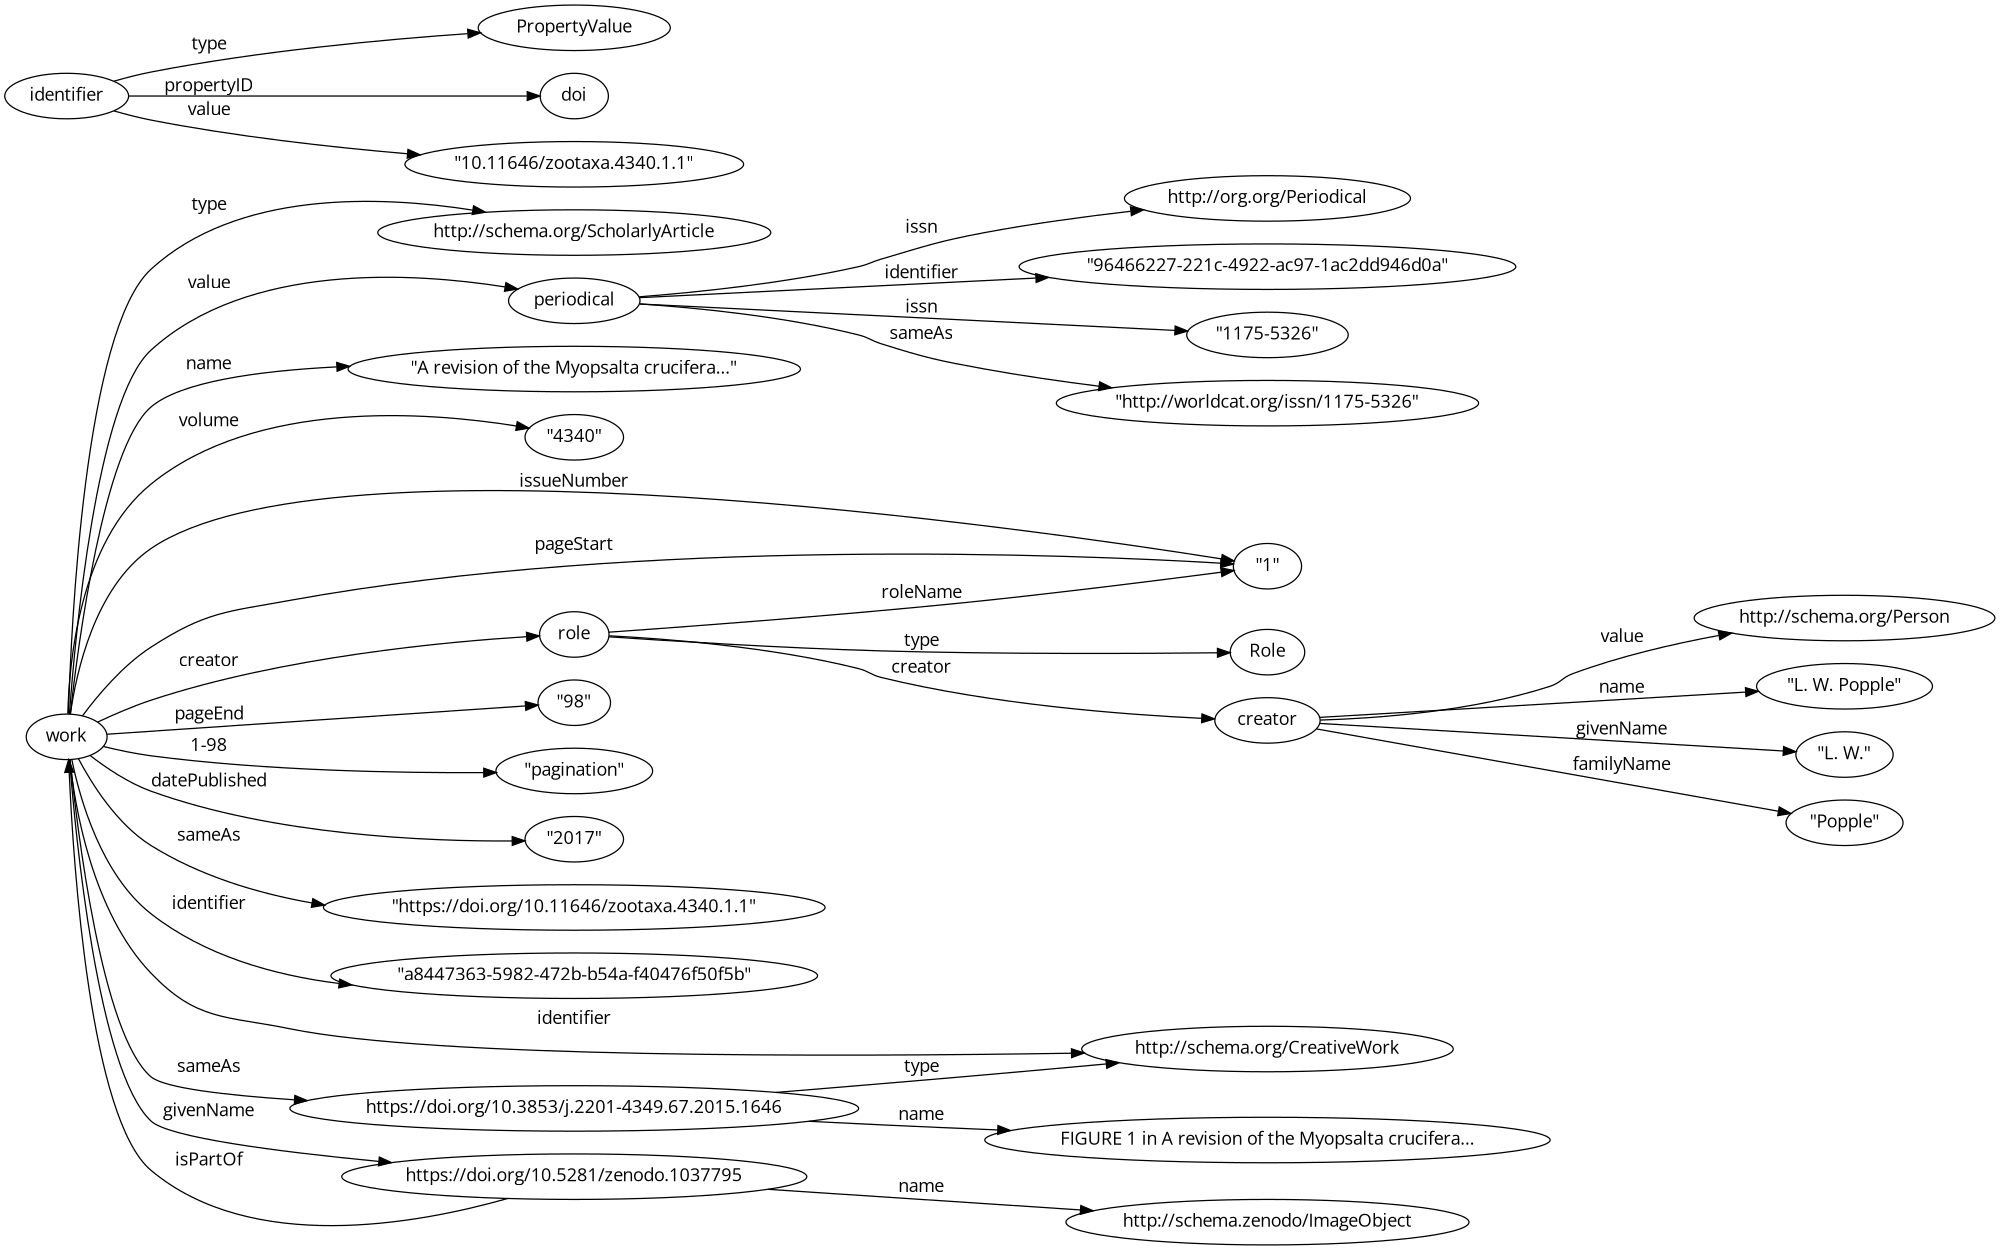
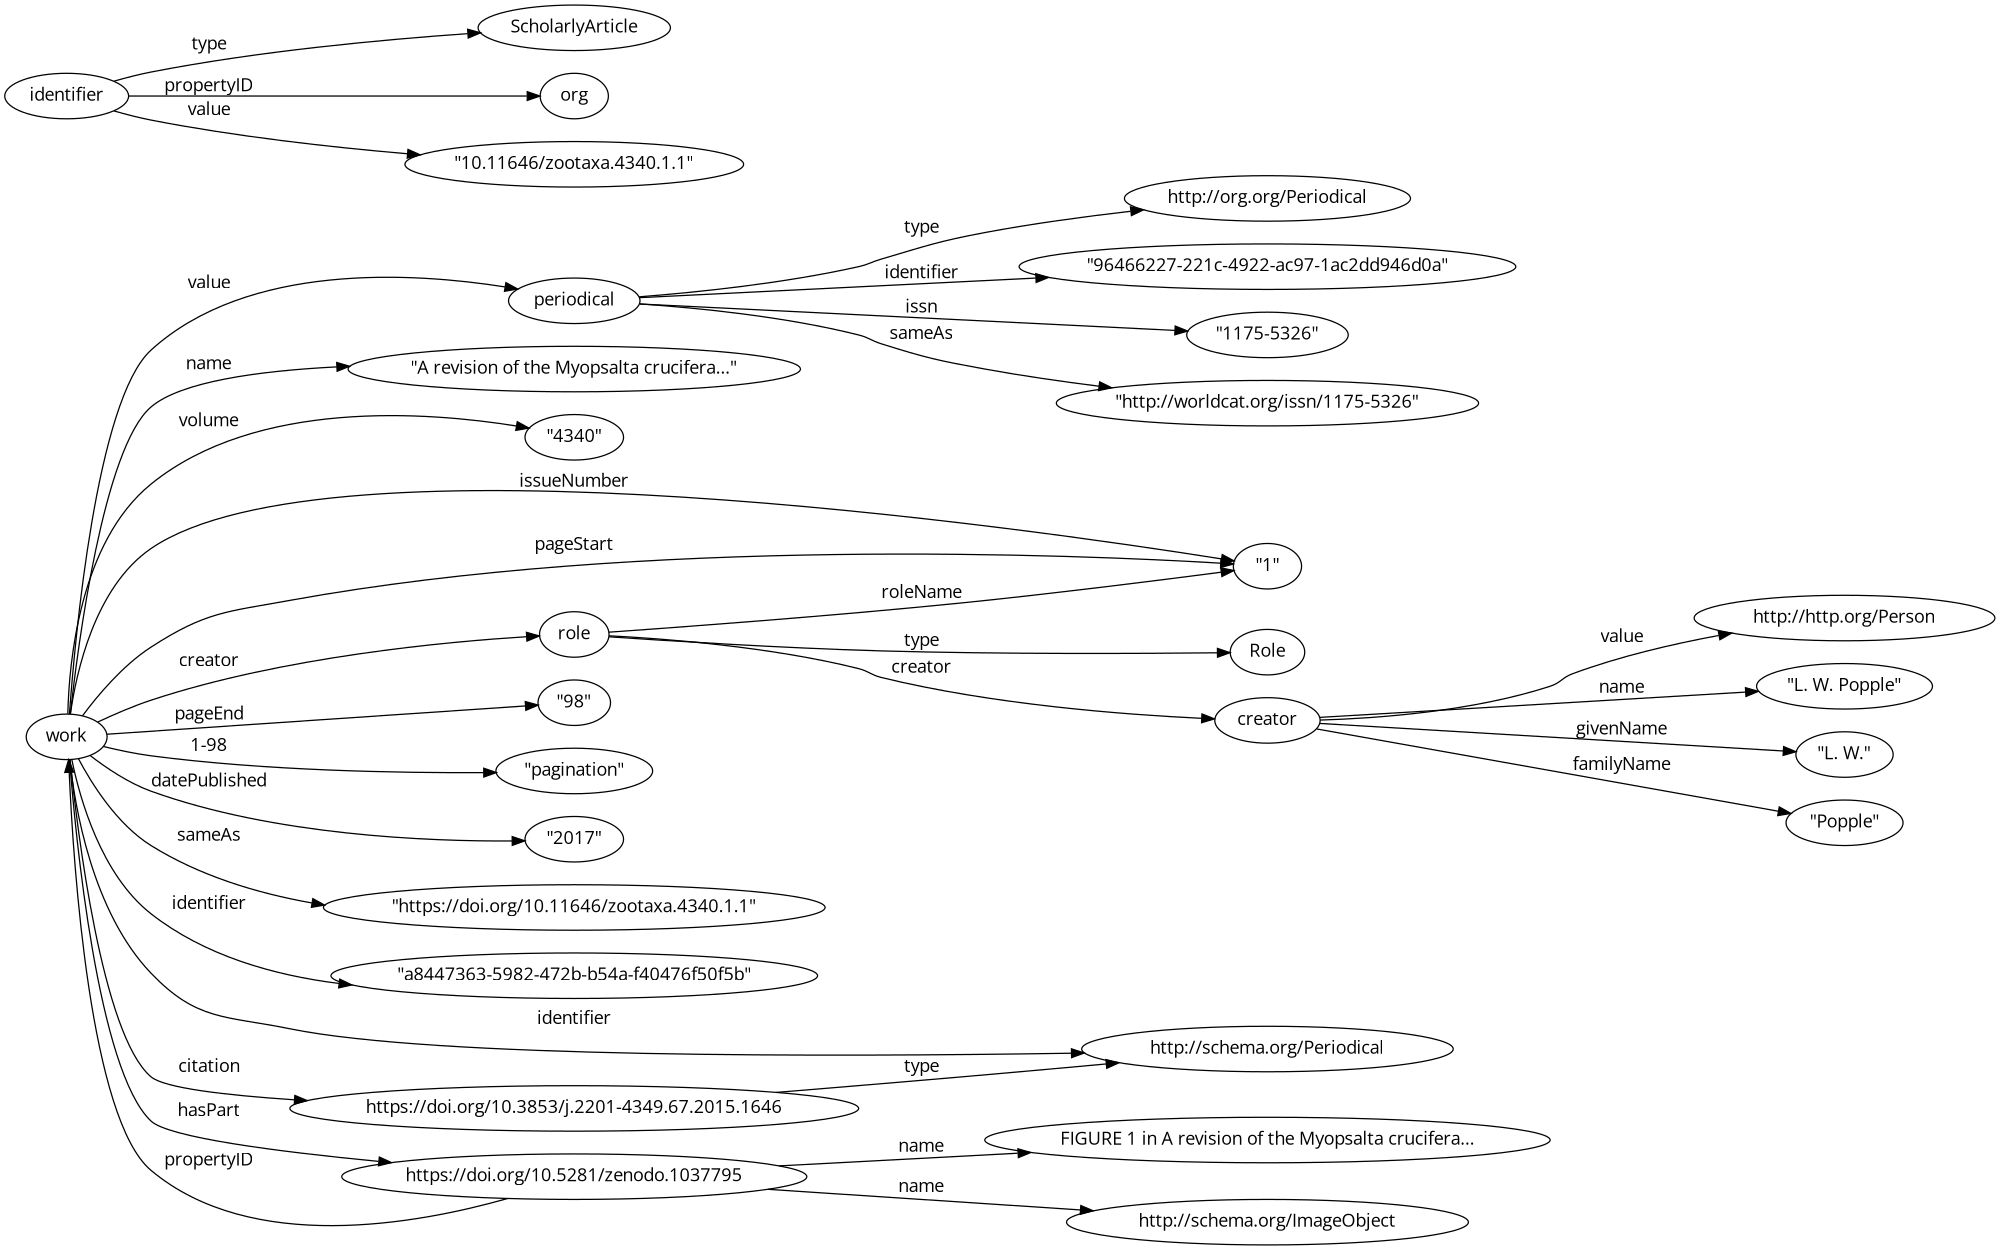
(574, 28) -> (574, 28)
(574, 96) -> (574, 96)
(922, 228) -> (922, 228)
(574, 233) -> none
(1845, 618) -> (1845, 618)
(1267, 1049) -> (1267, 1049)
(209, 1067) -> (209, 1067)
(209, 1112) -> (209, 1112)
(903, 1126) -> (898, 1160)
(209, 1161) -> (209, 1161)
(1267, 1222) -> (1267, 1222)
